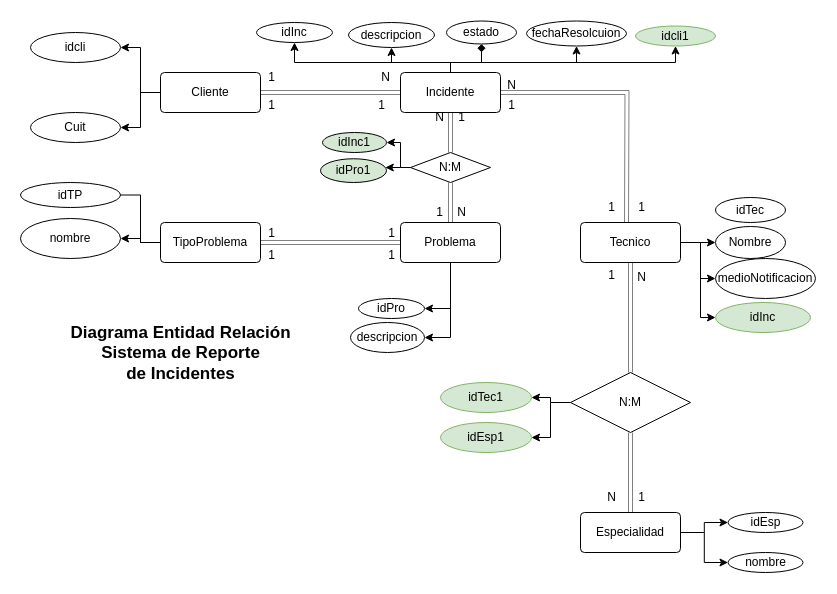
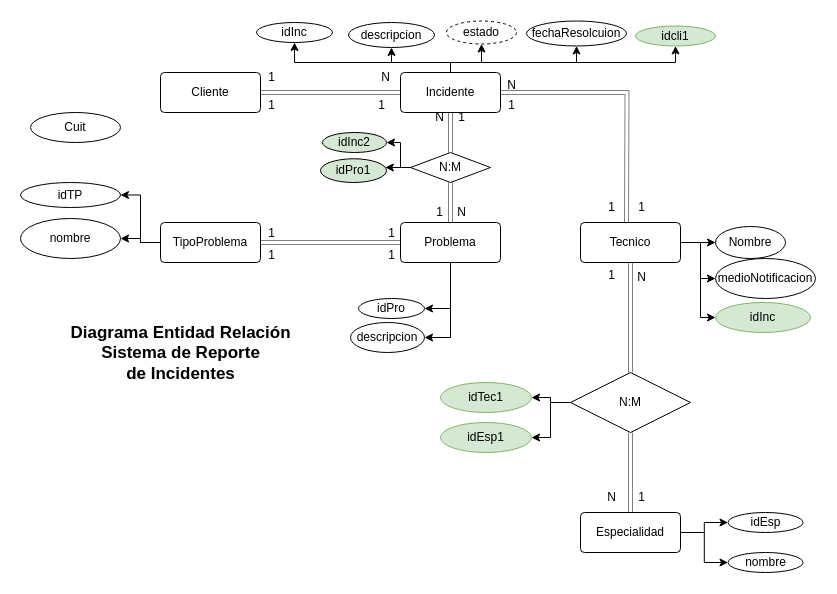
(482, 33) -> (482, 33)
(76, 48) -> none
(482, 53) -> (482, 52)
(141, 63) -> none
(141, 117) -> none
(355, 143) -> (355, 143)
(127, 195) -> (129, 195)
(751, 210) -> none
